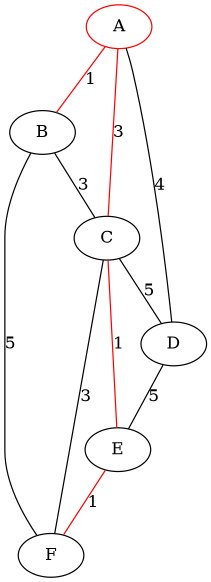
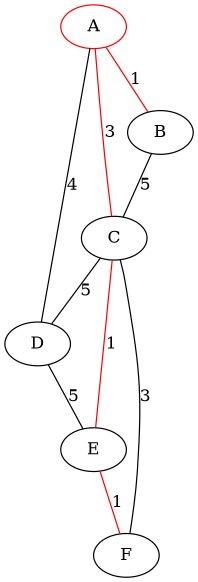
(84, 185) -> (146, 185)
(5, 345) -> none
